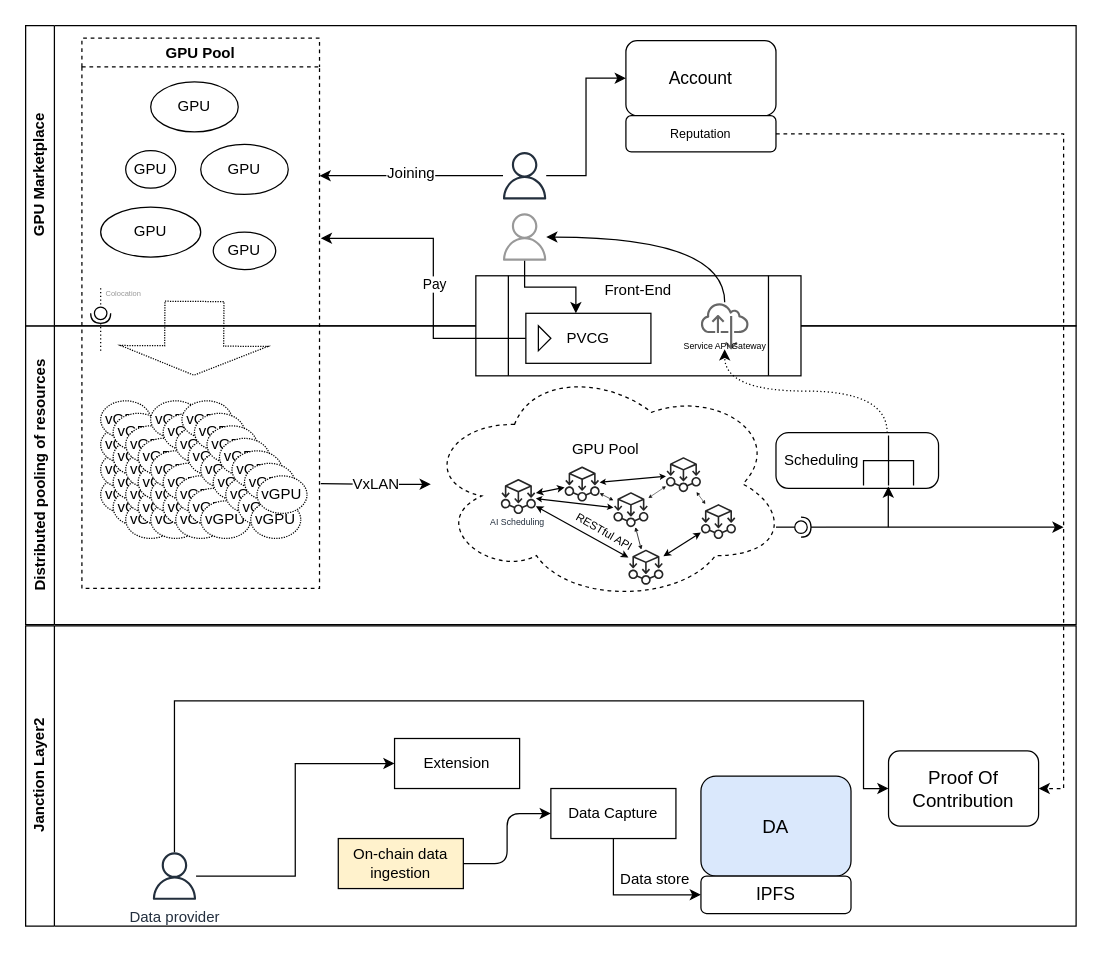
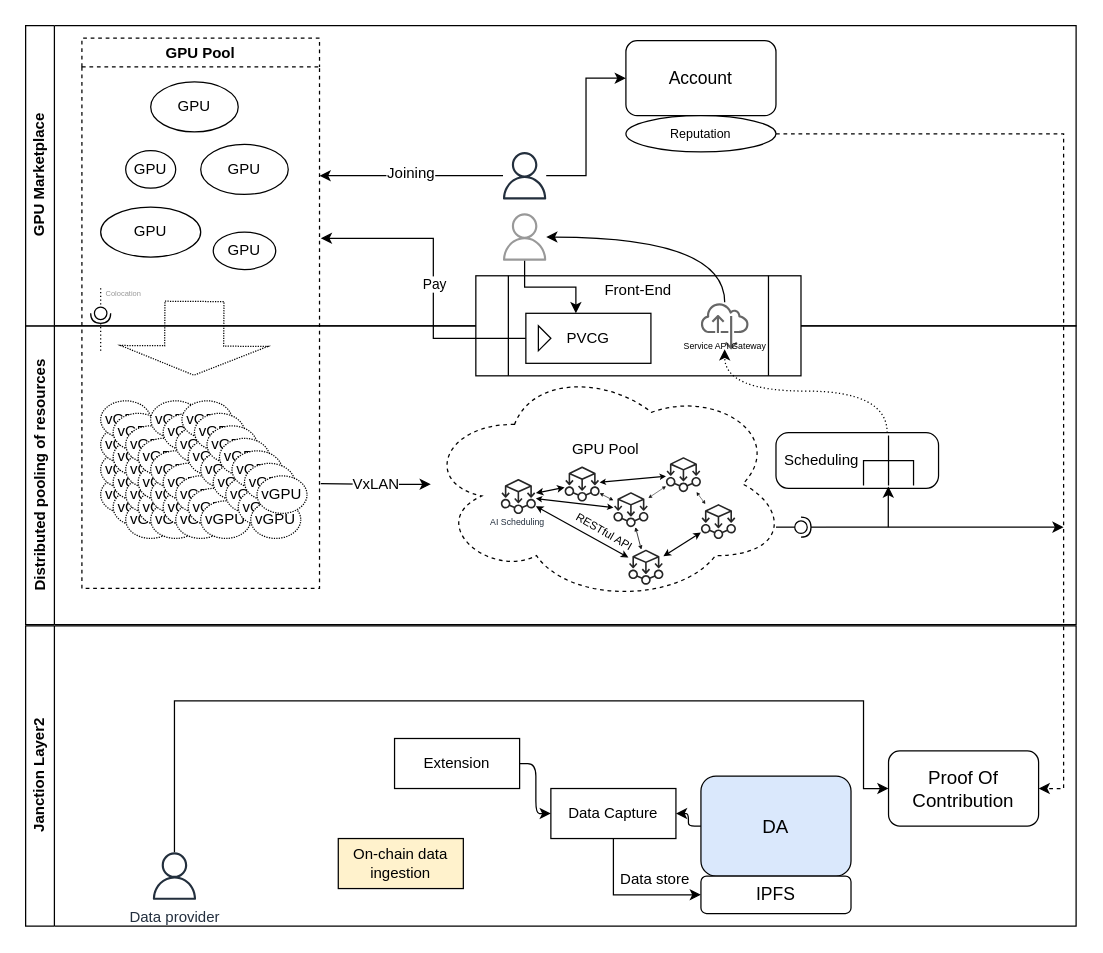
(701, 134) -> (701, 134)
none -> (536, 782)
(295, 823) -> none
(507, 846) -> (688, 823)
